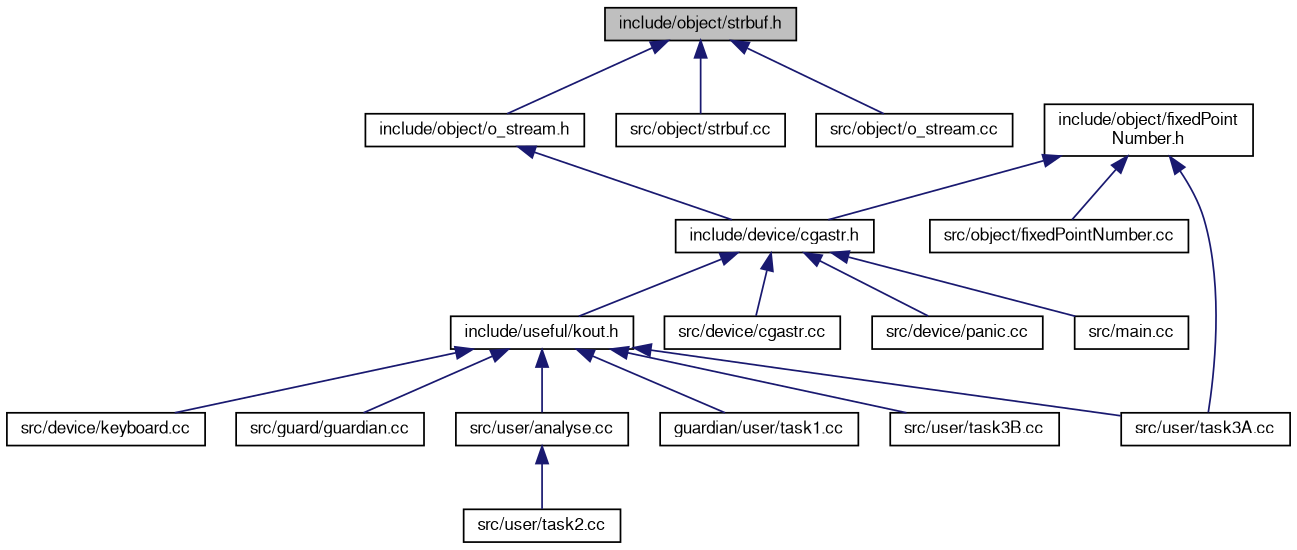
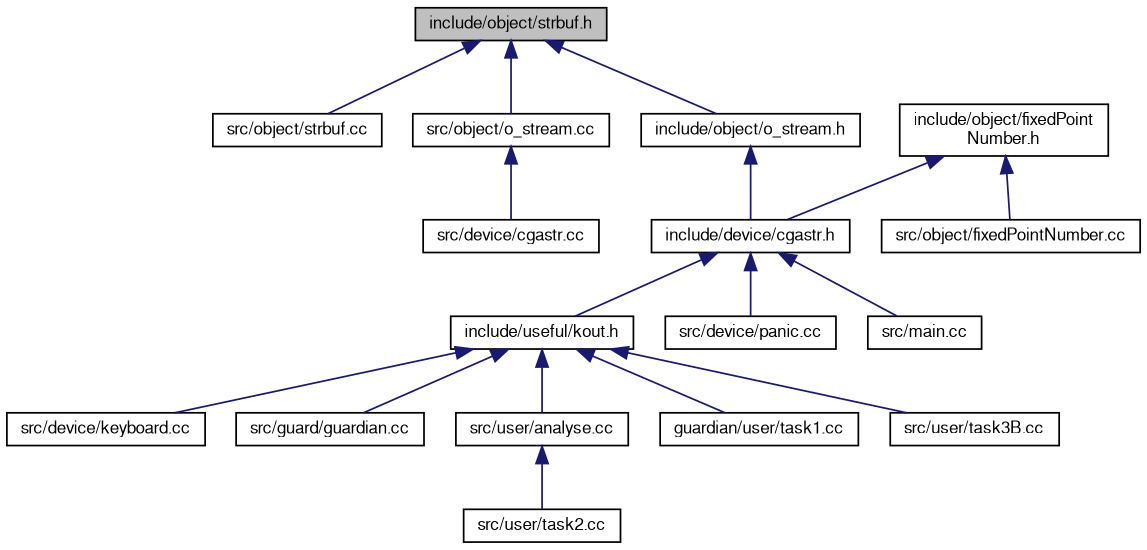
(761, 293) -> (511, 192)
(1206, 429) -> none
